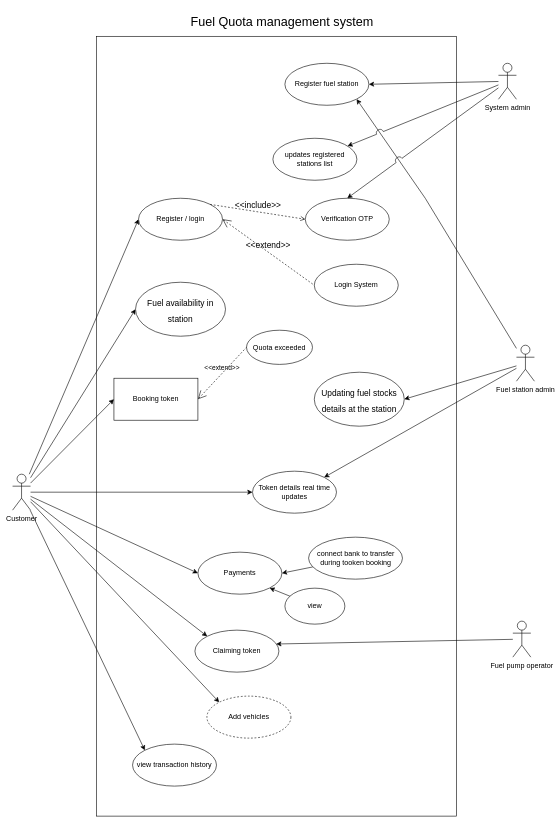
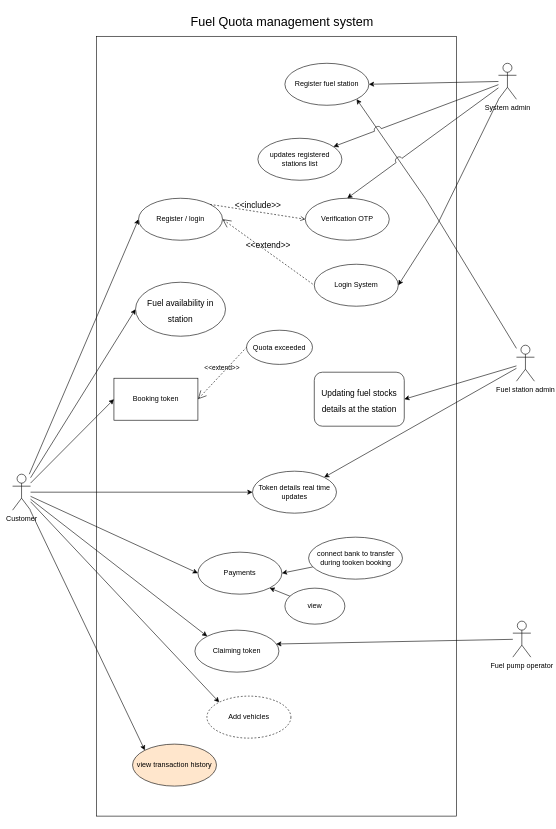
(315, 159) -> (300, 159)
none -> (419, 252)
(359, 399) -> (359, 399)
(174, 765) -> (174, 765)
